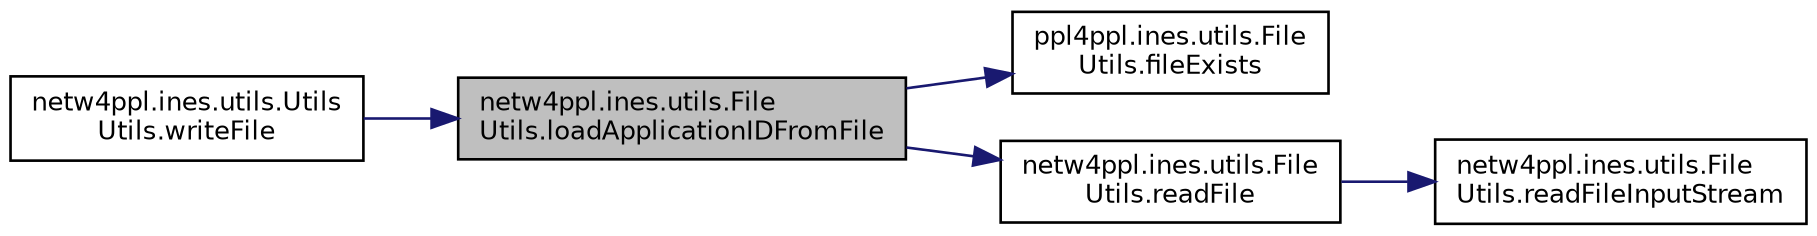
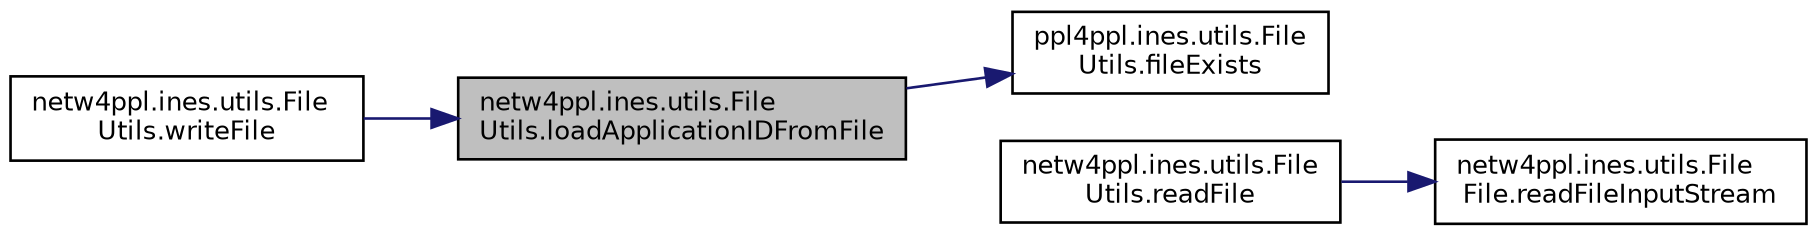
(187, 118) -> (187, 118)
(940, 152) -> none
(1621, 182) -> (1621, 182)
